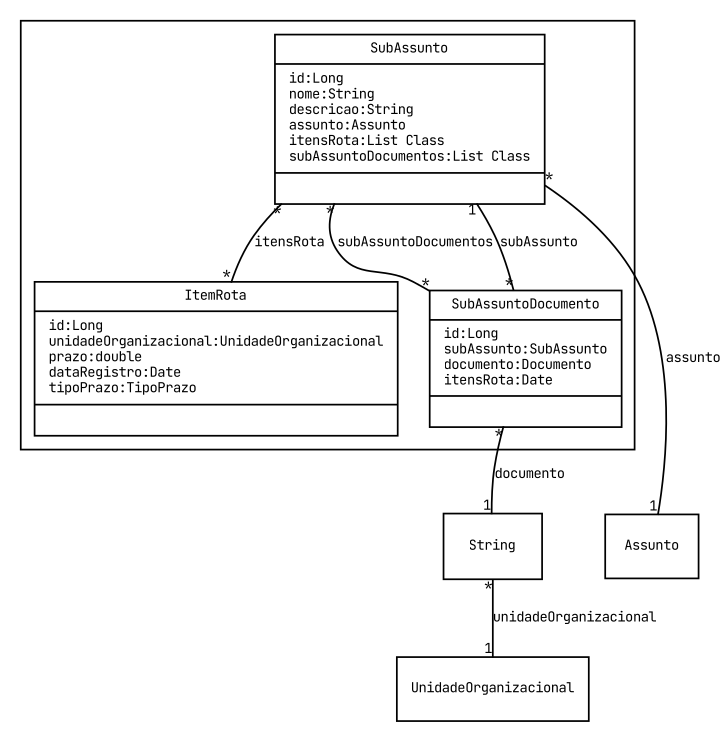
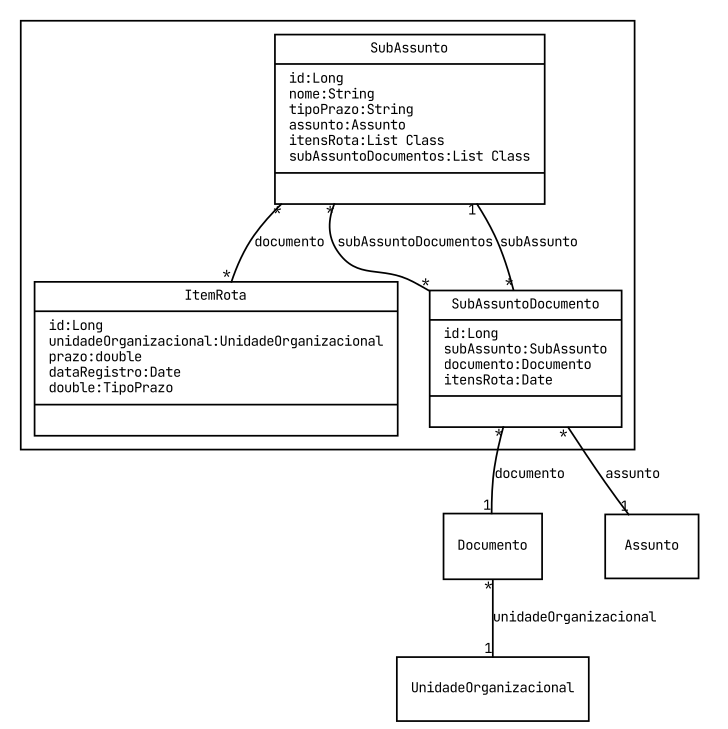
(352, 110) -> (352, 110)
(290, 243) -> (290, 243)
(655, 330) -> (598, 472)
(123, 388) -> (112, 388)
(493, 546) -> (493, 546)
